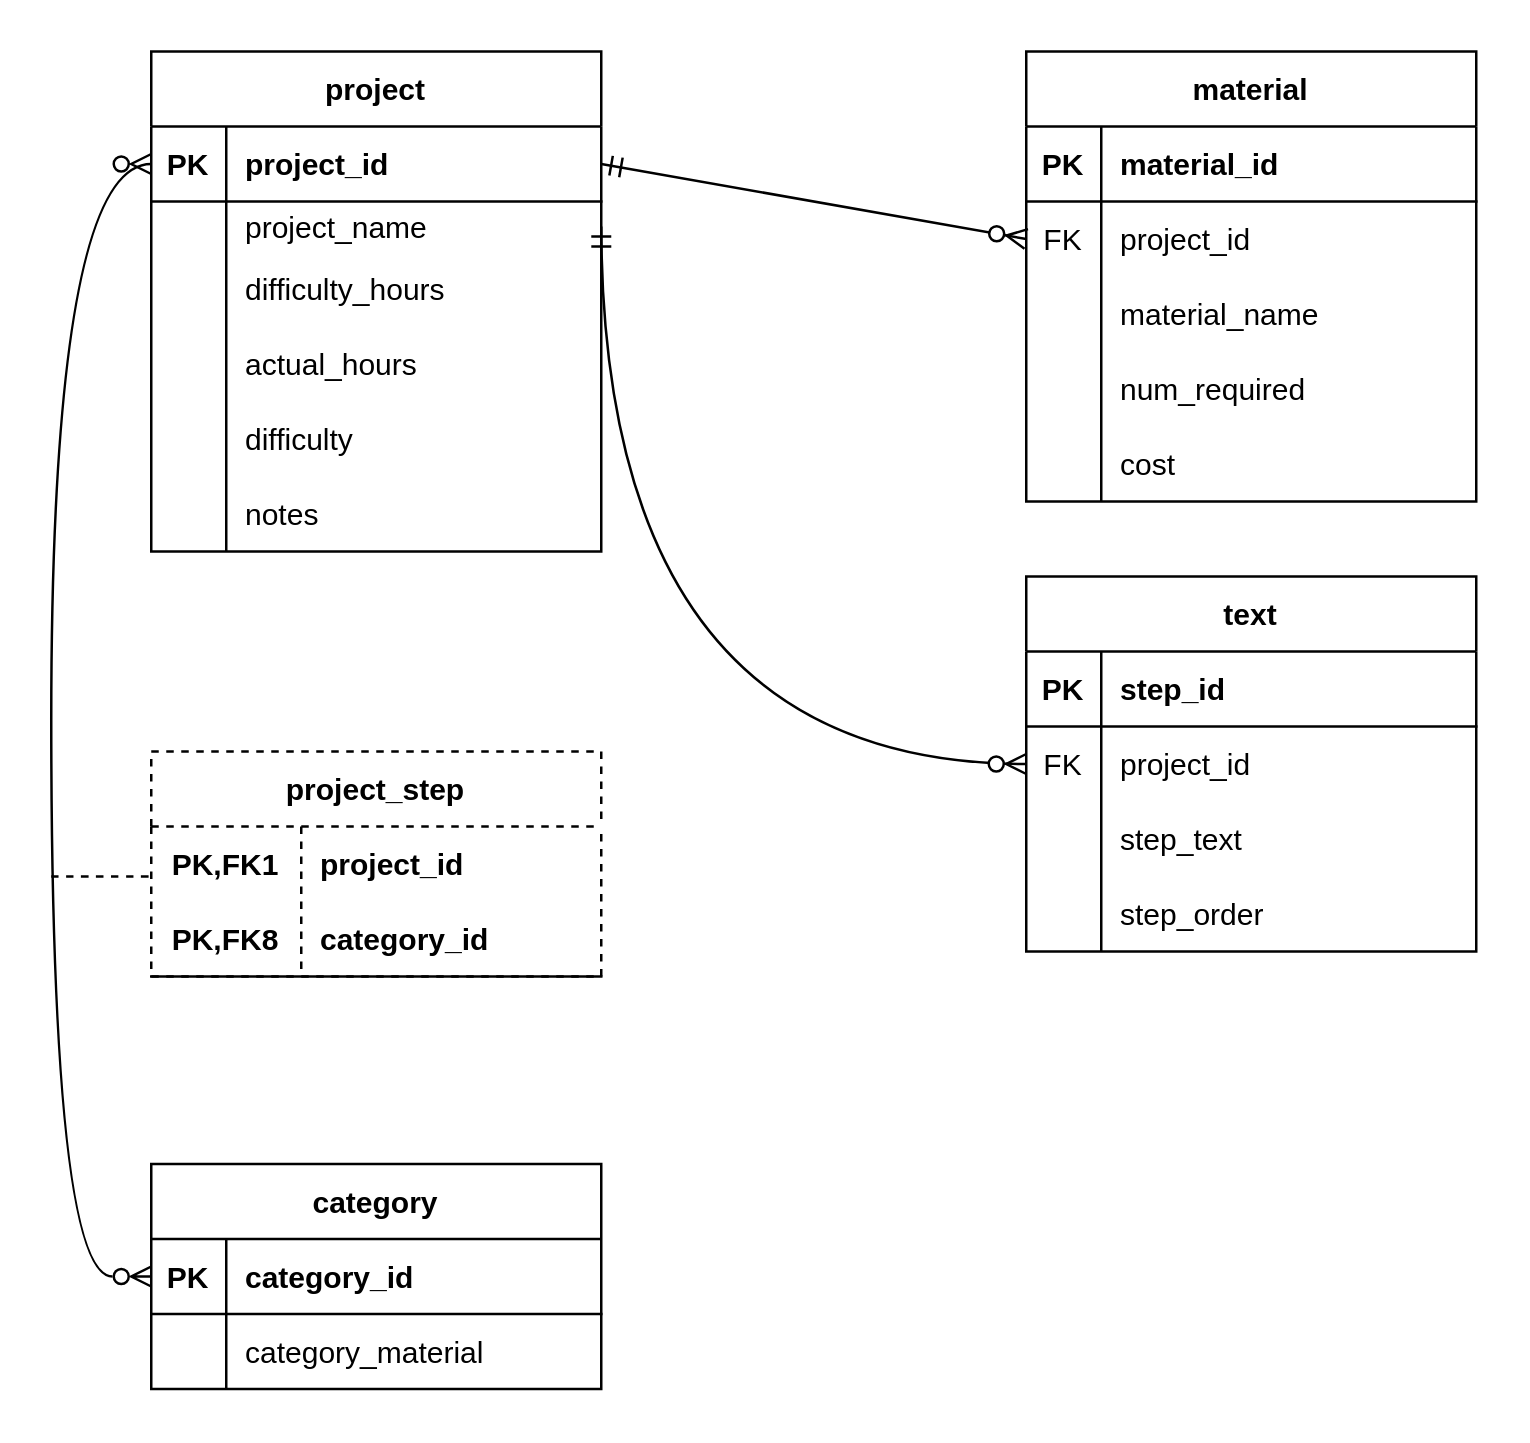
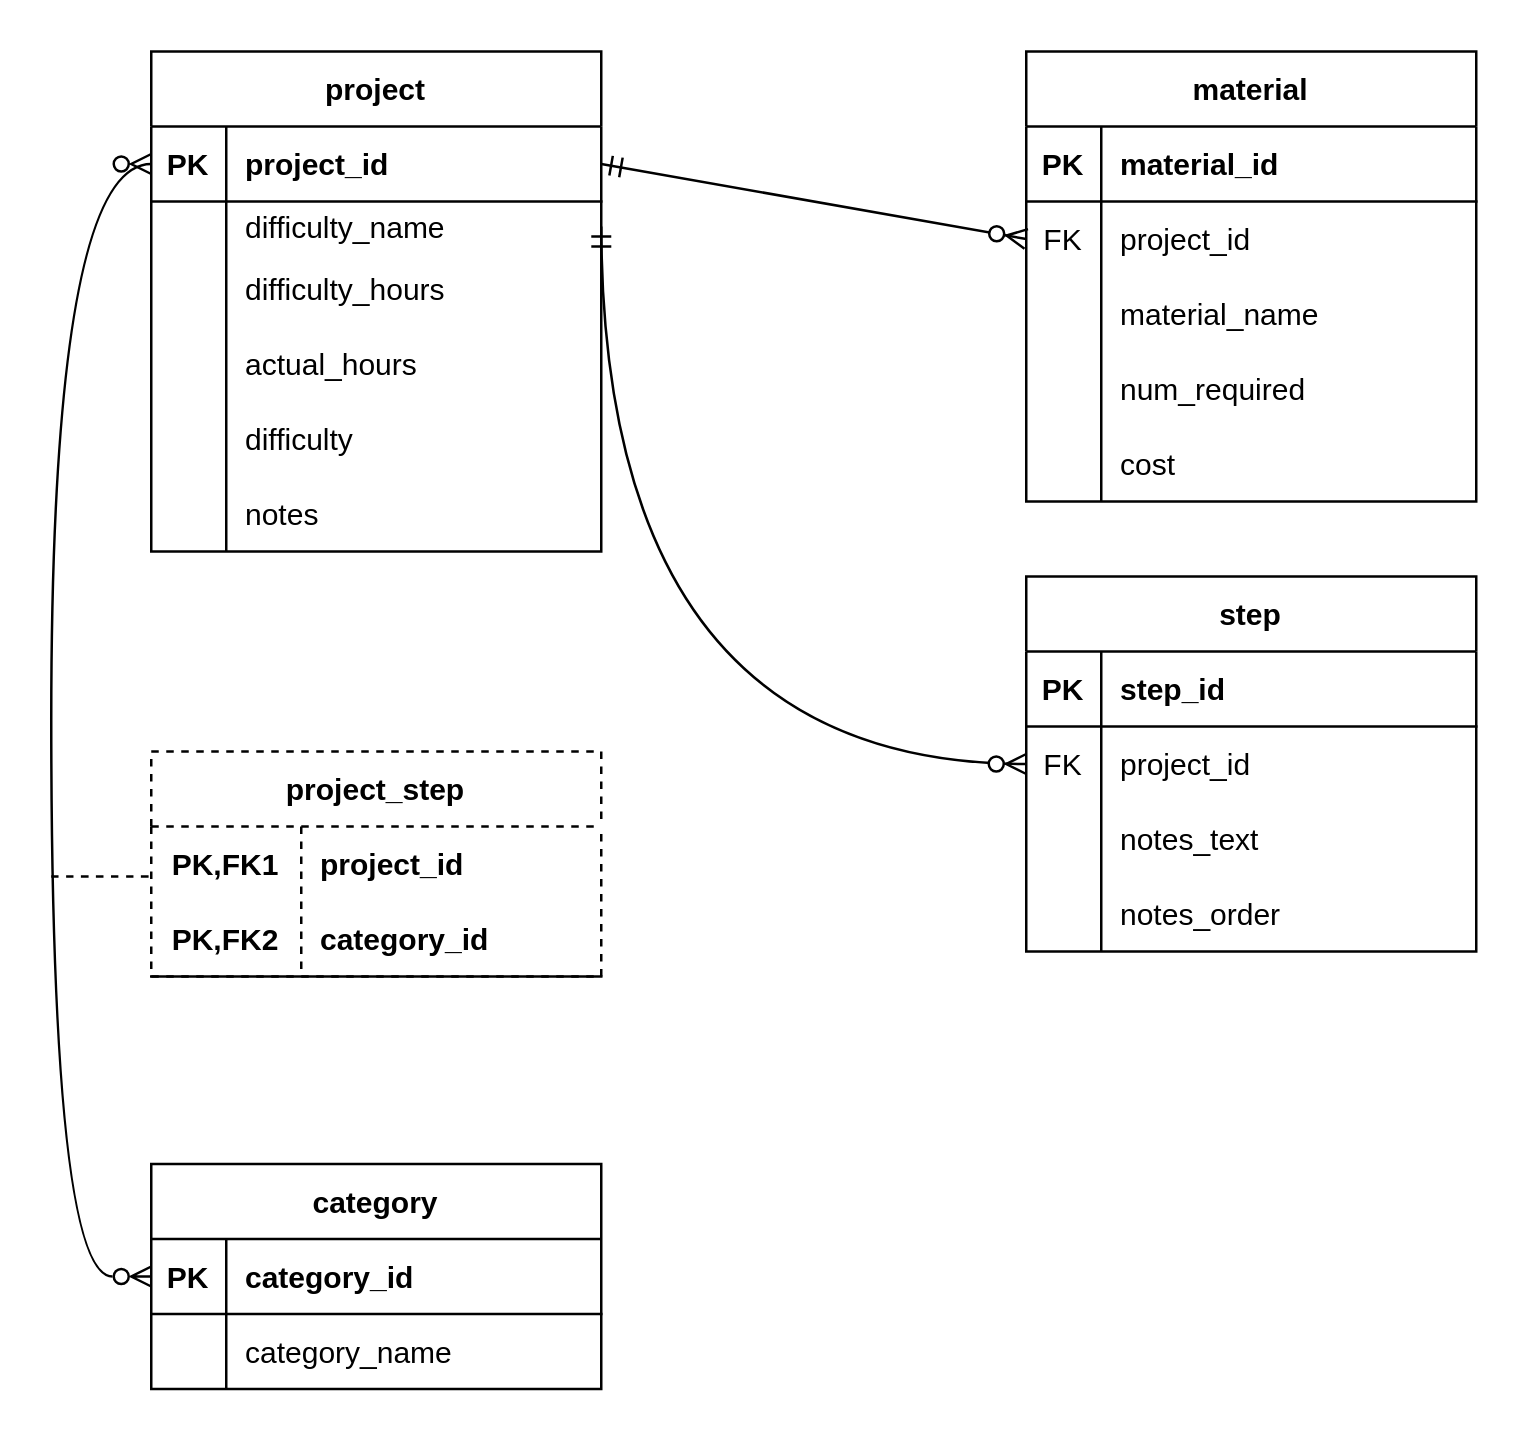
(346, 228) -> (359, 228)
(1250, 615) -> (1250, 615)
(1196, 840) -> (1204, 840)
(1204, 915) -> (1212, 915)
(225, 940) -> (225, 940)
(380, 1353) -> (354, 1353)
